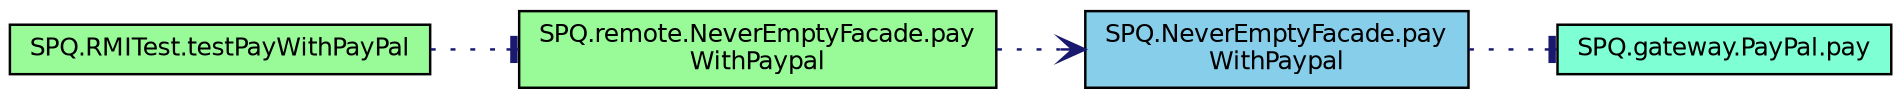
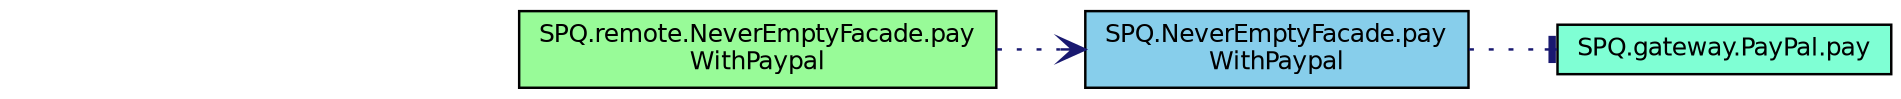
(220, 49) -> none
